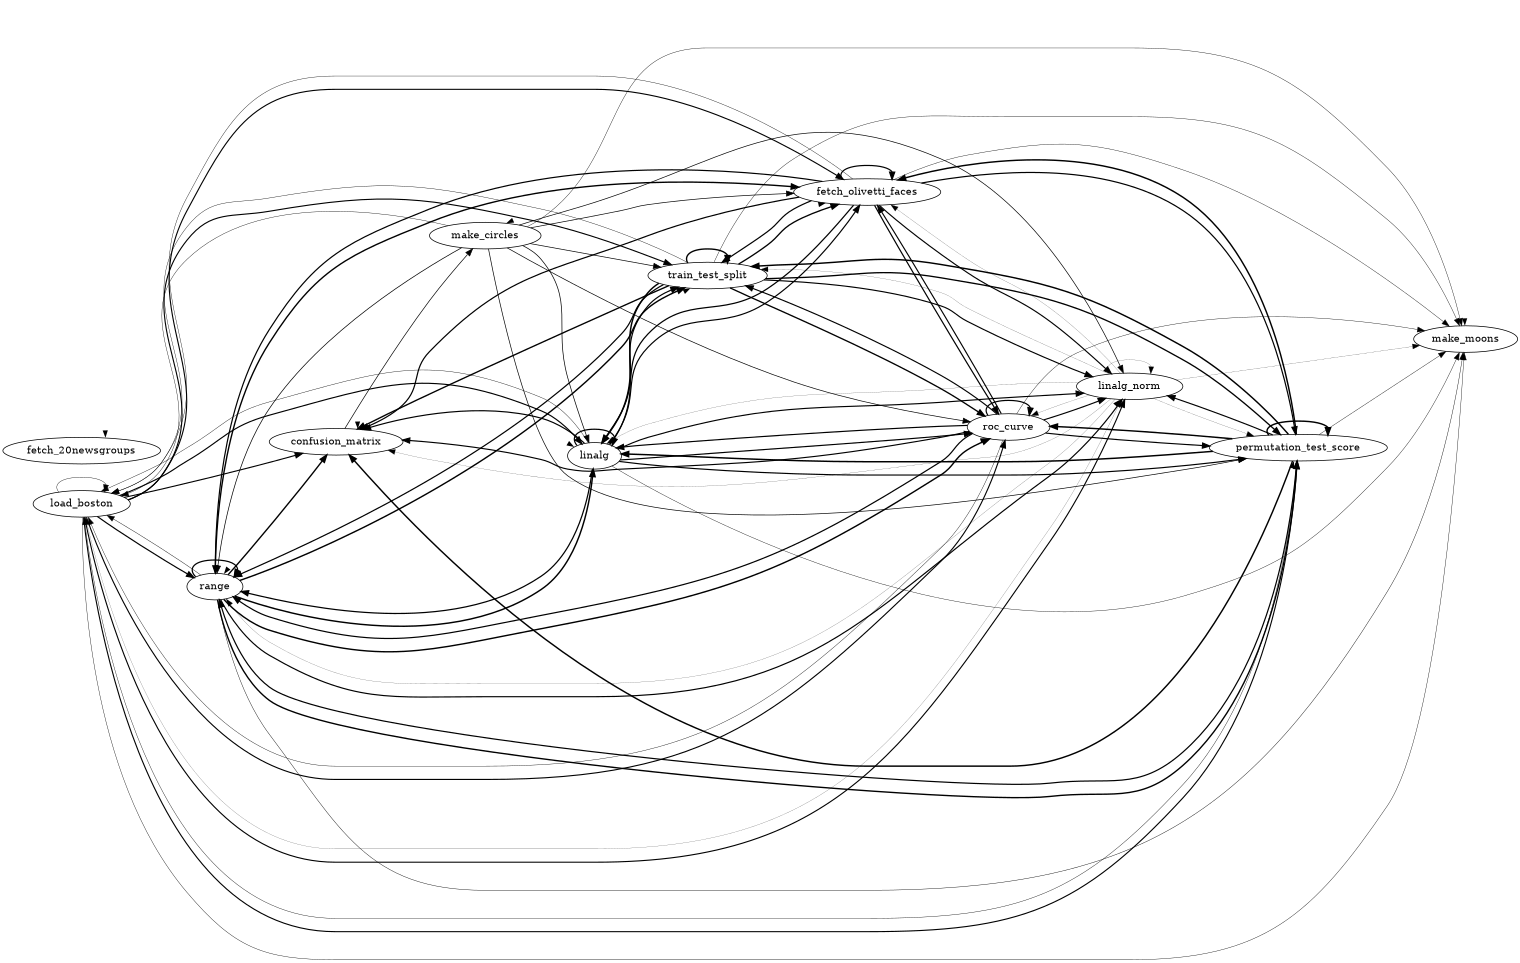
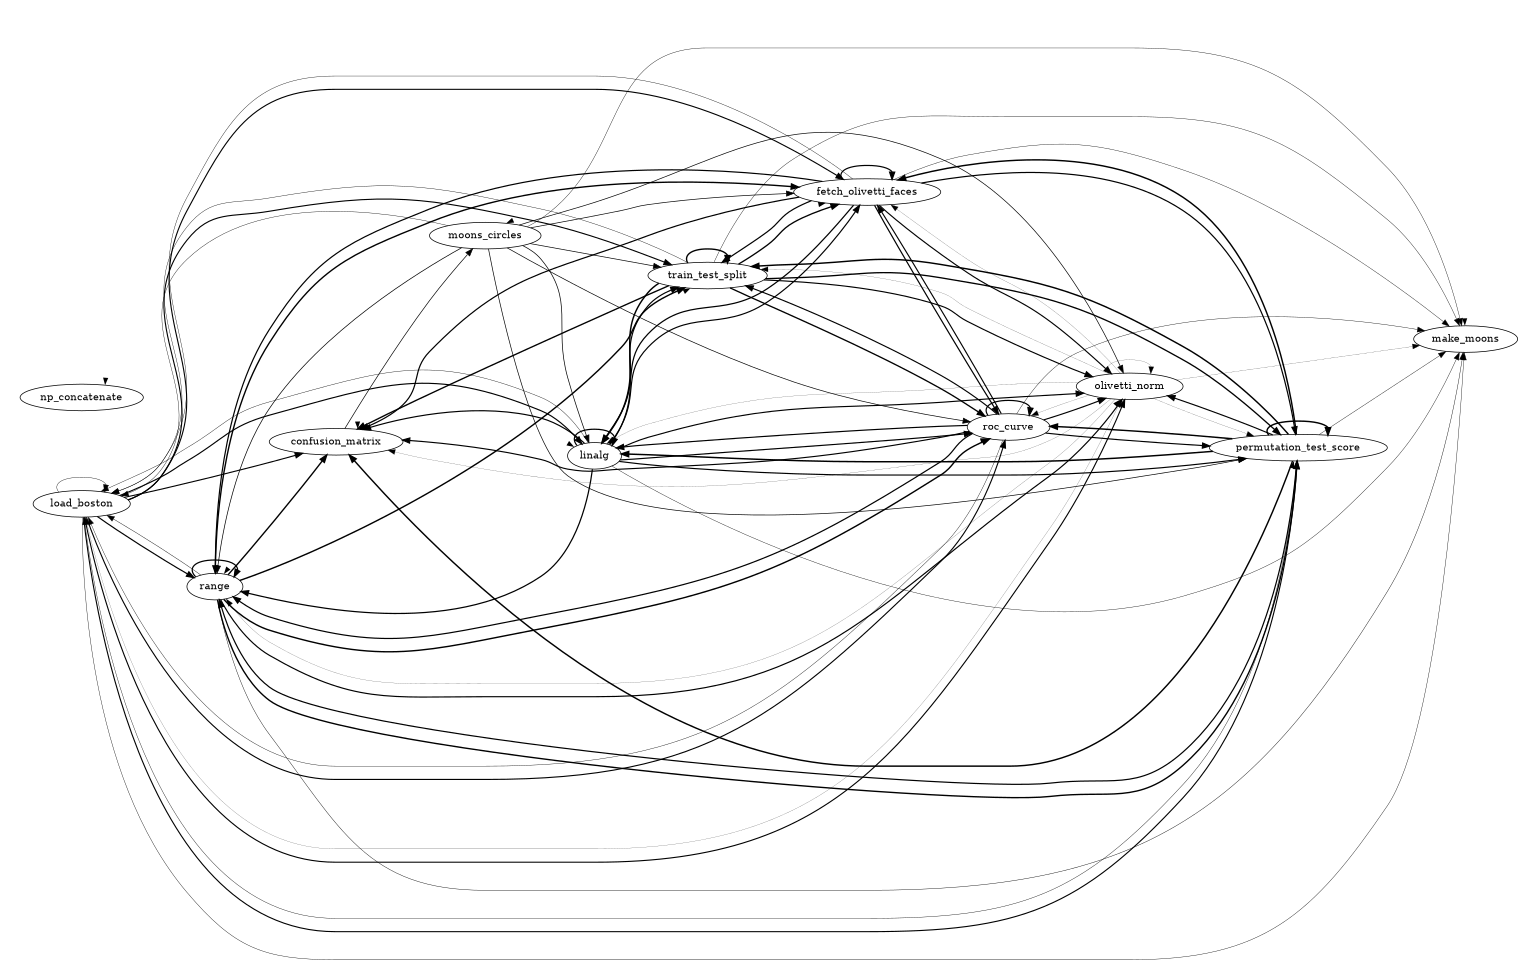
(485, 236) -> (485, 236)
(1130, 386) -> (1130, 386)
none -> (82, 397)
(82, 451) -> none
(471, 454) -> none
(453, 622) -> none
